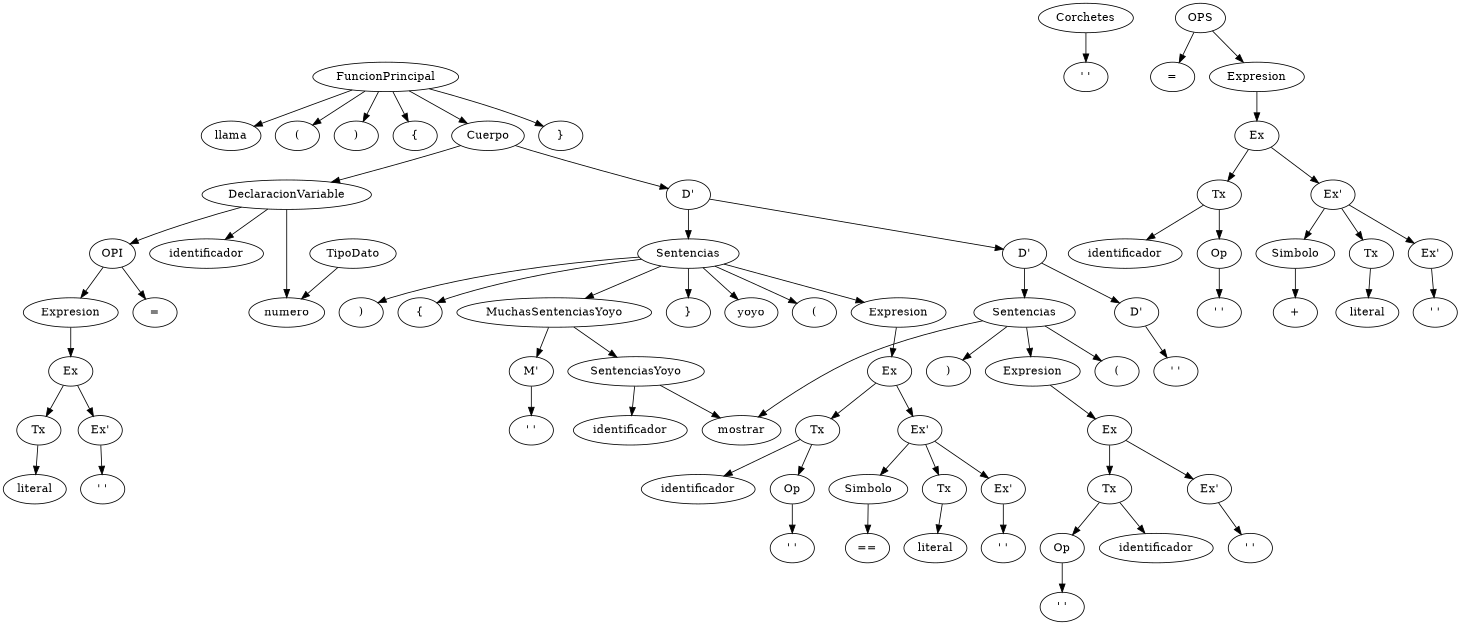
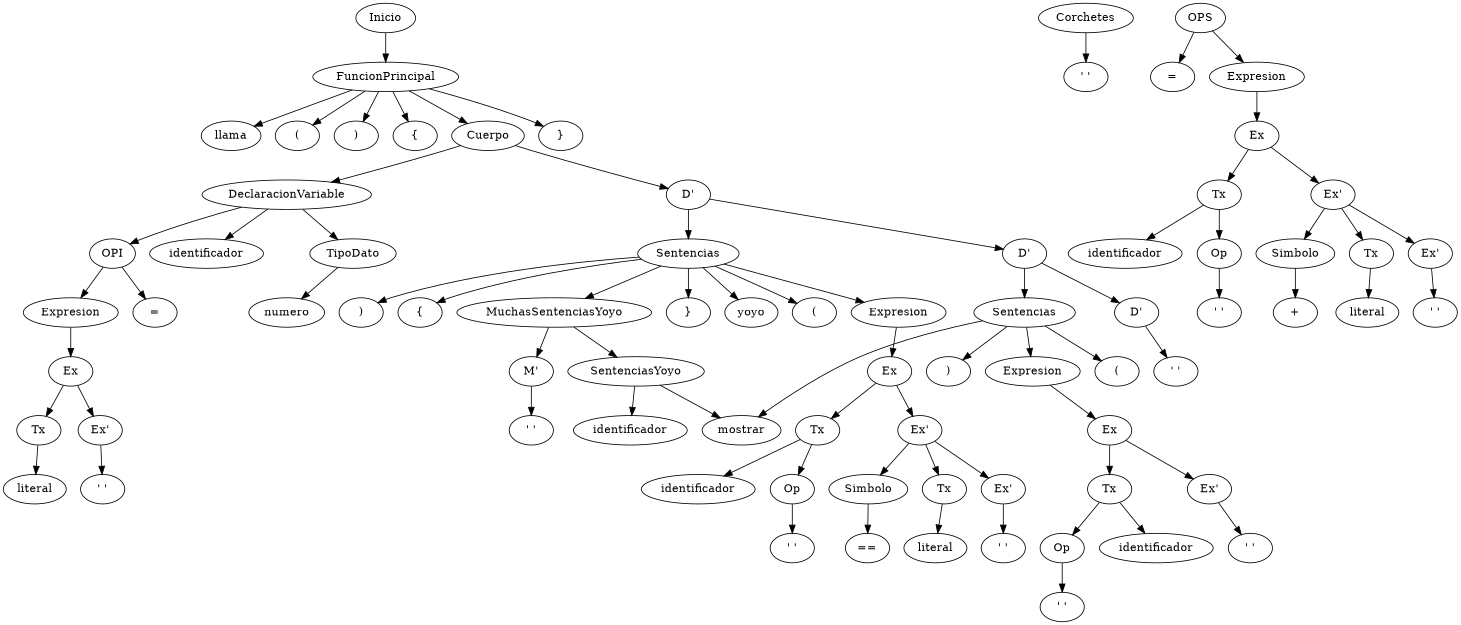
none -> (386, 18)
(287, 249) -> (317, 222)
